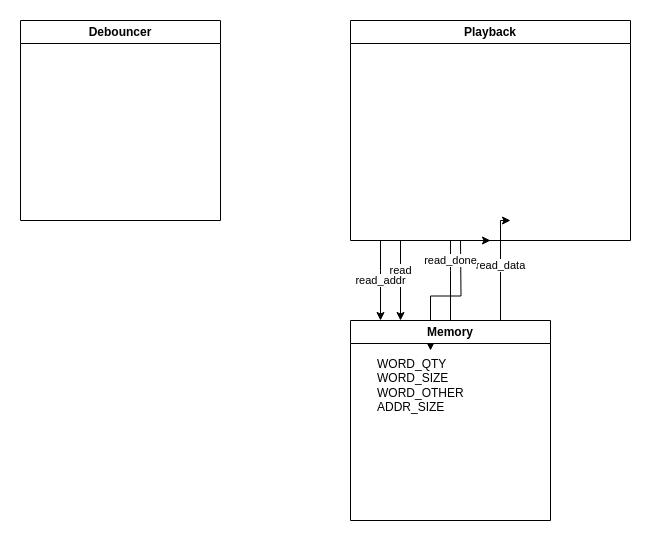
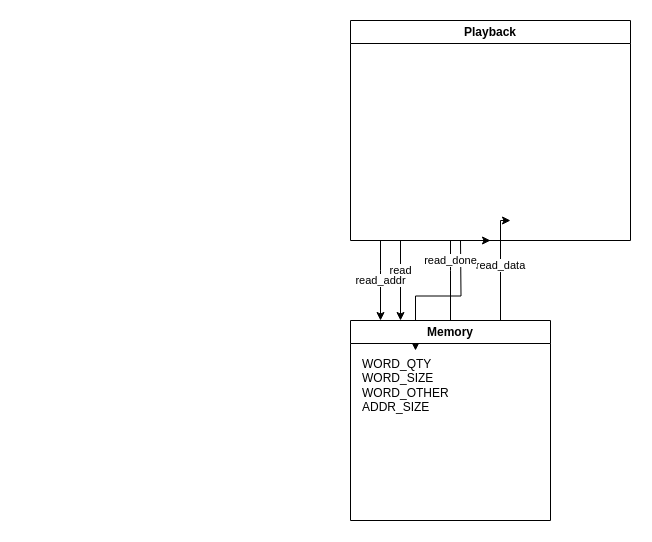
(121, 121) -> none
(431, 386) -> (416, 386)
